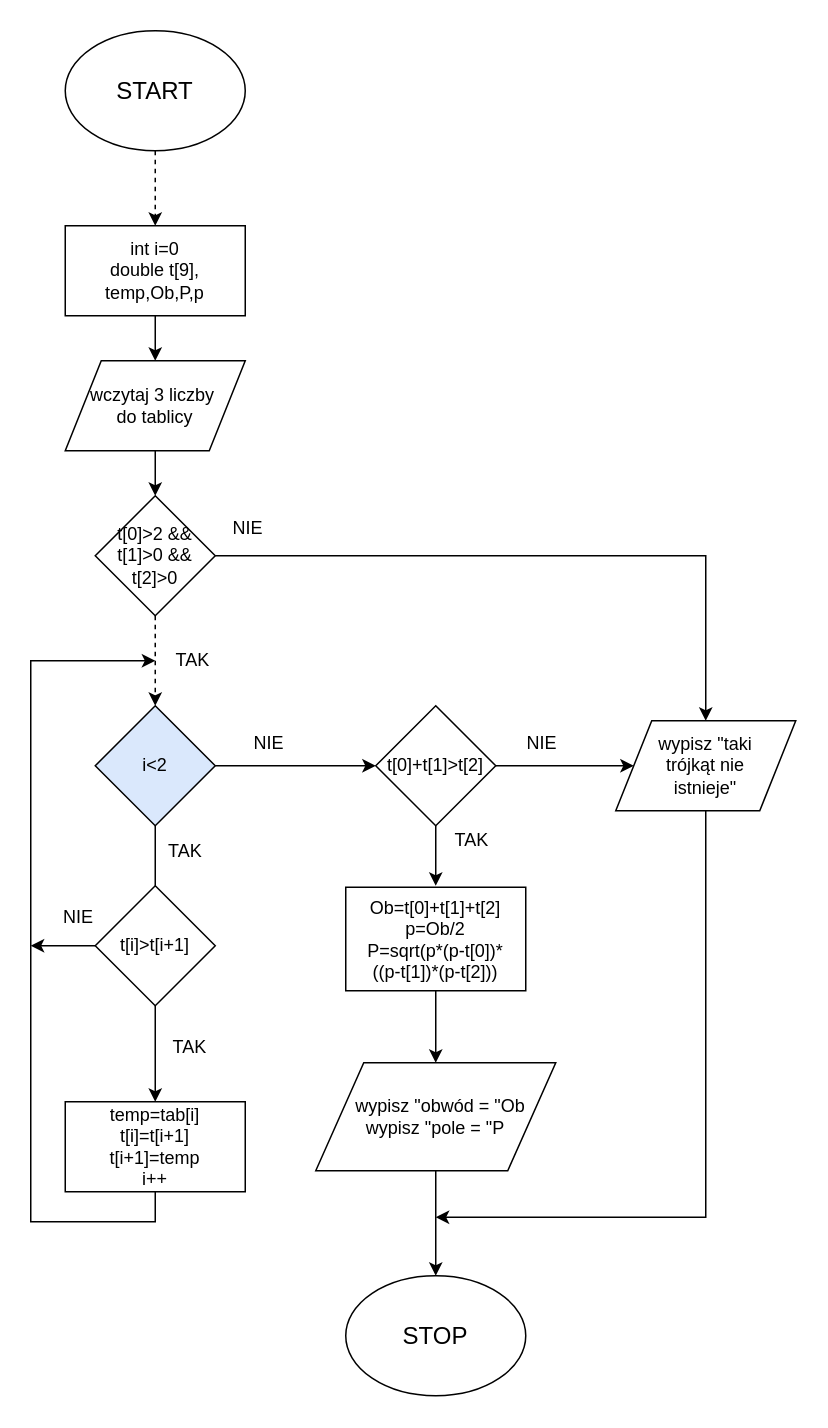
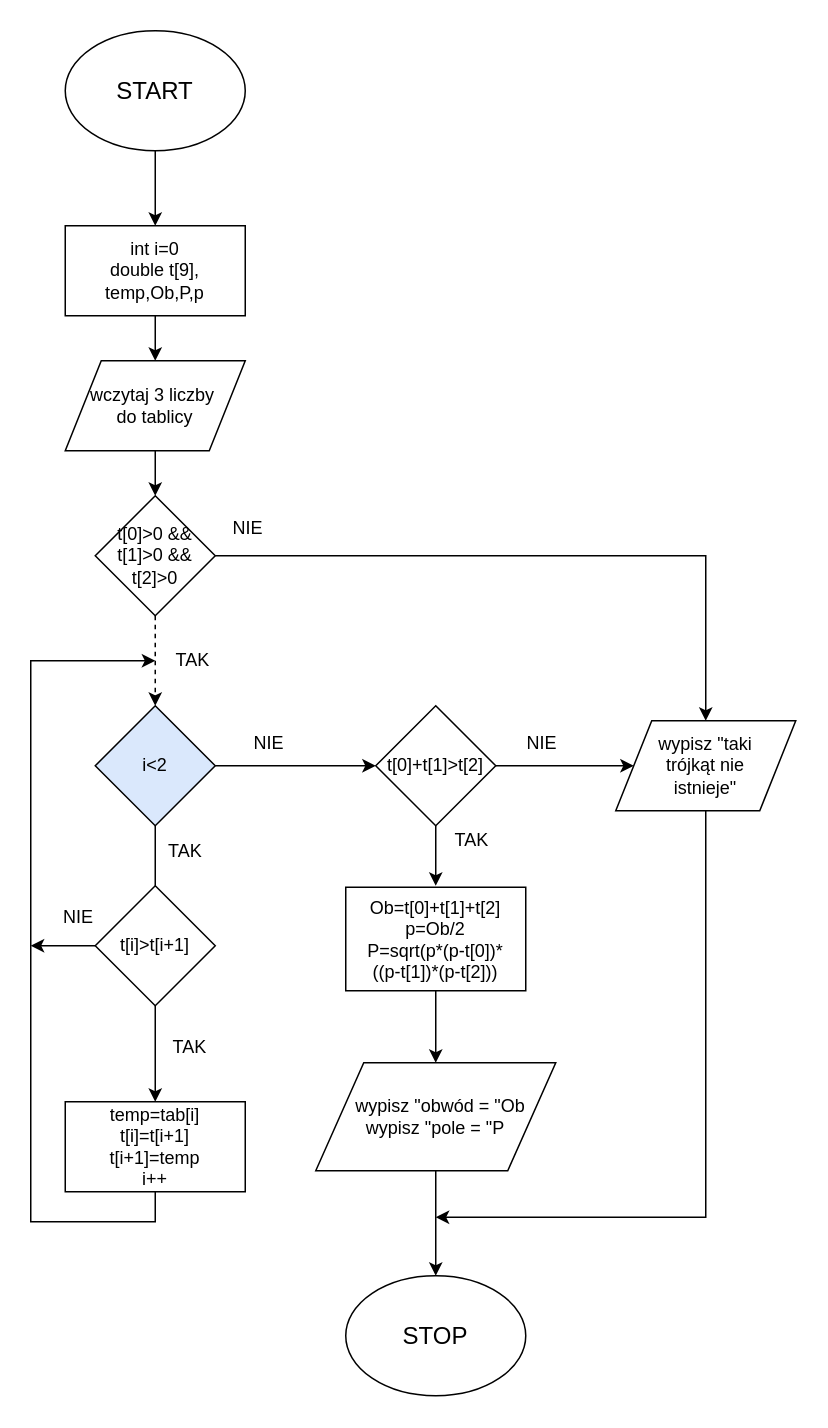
(155, 184) -> (155, 184)
(155, 556) -> (155, 556)
